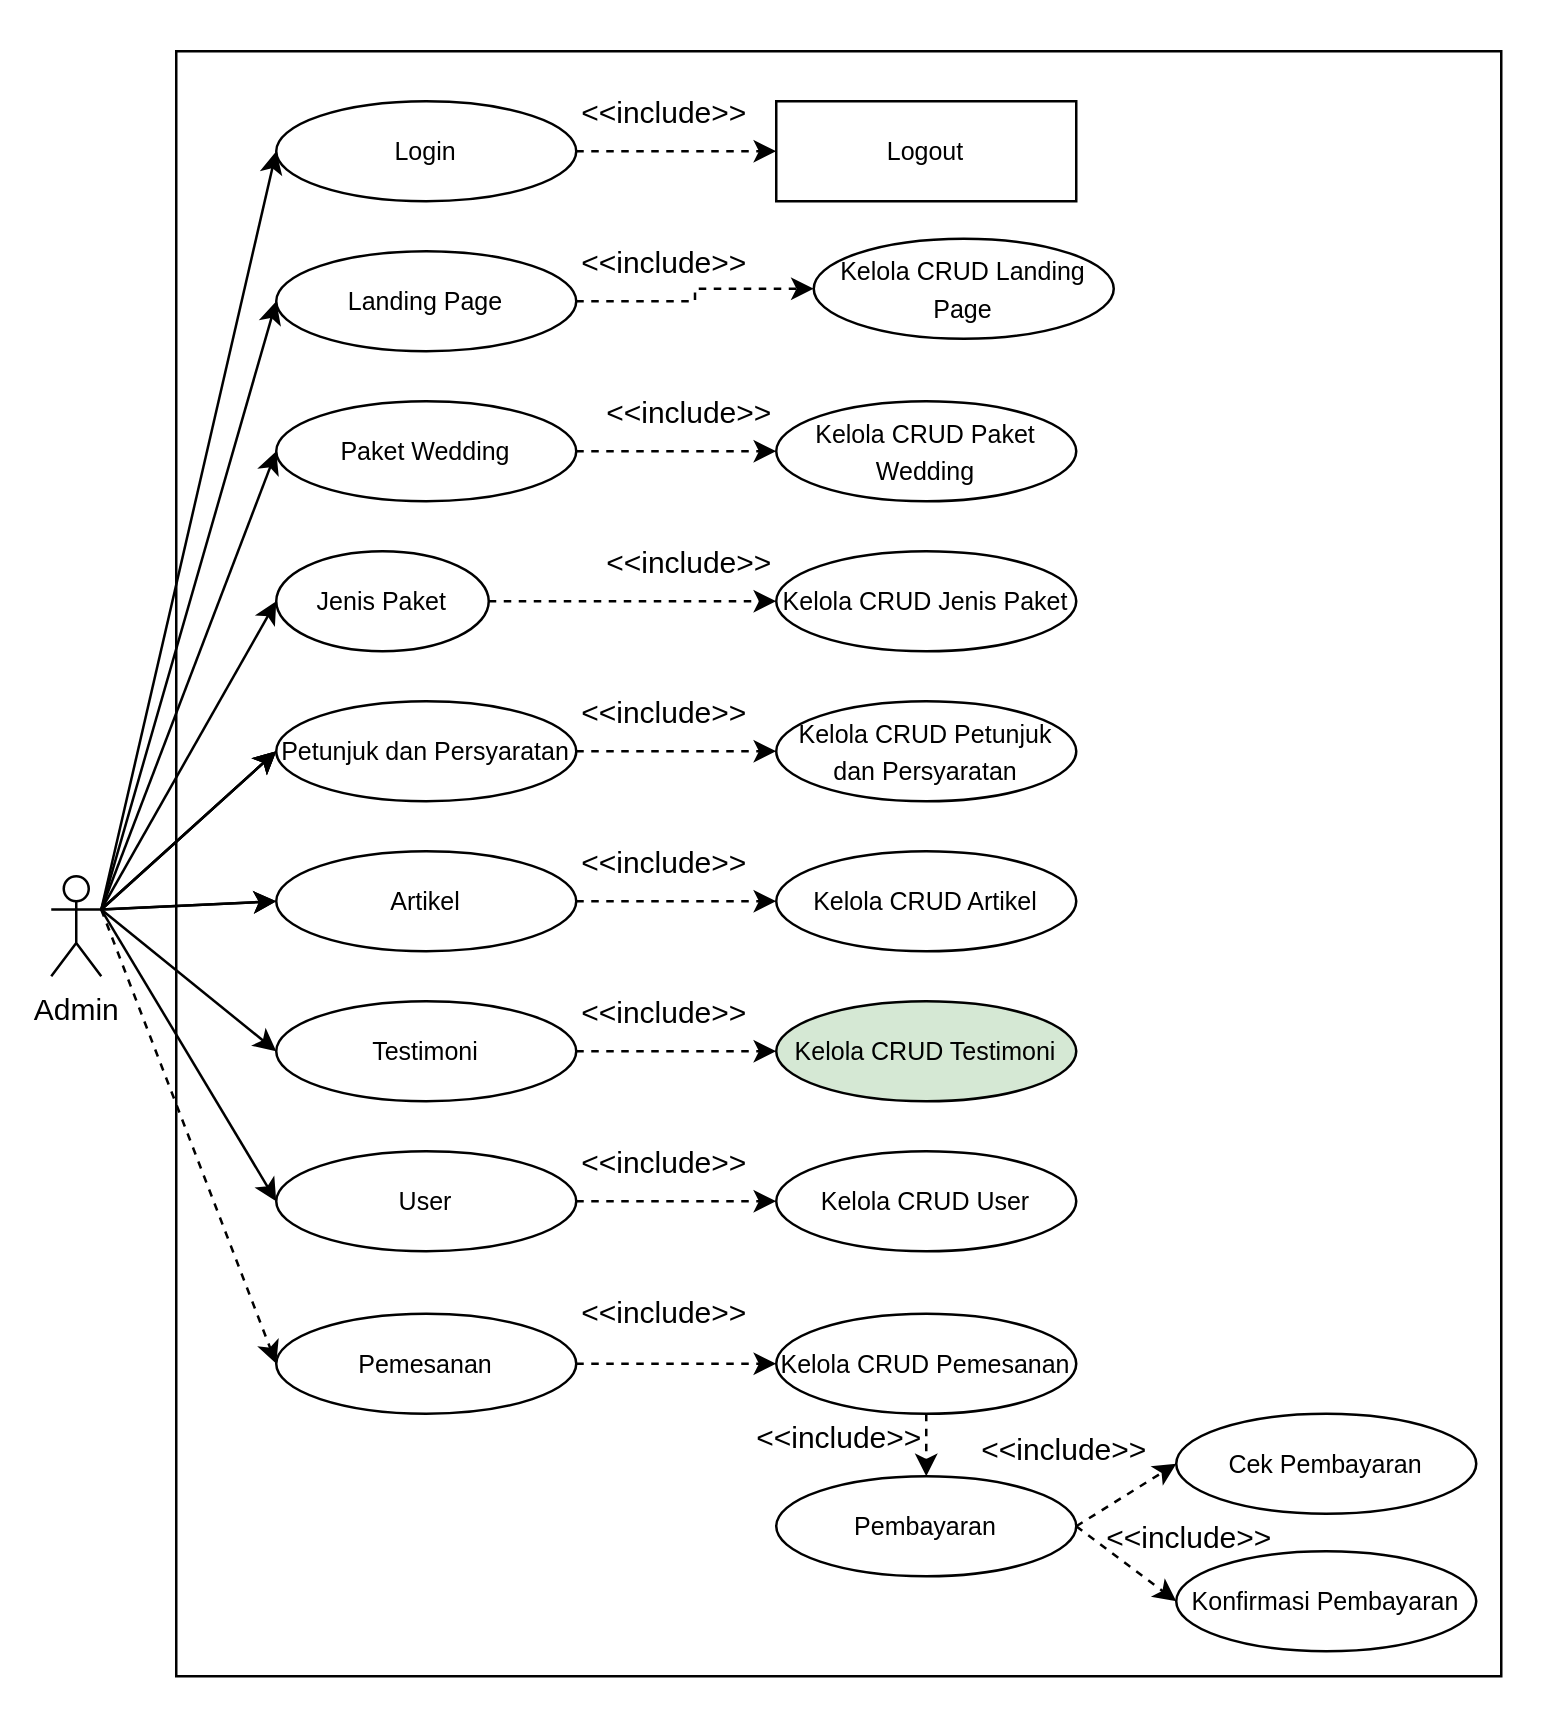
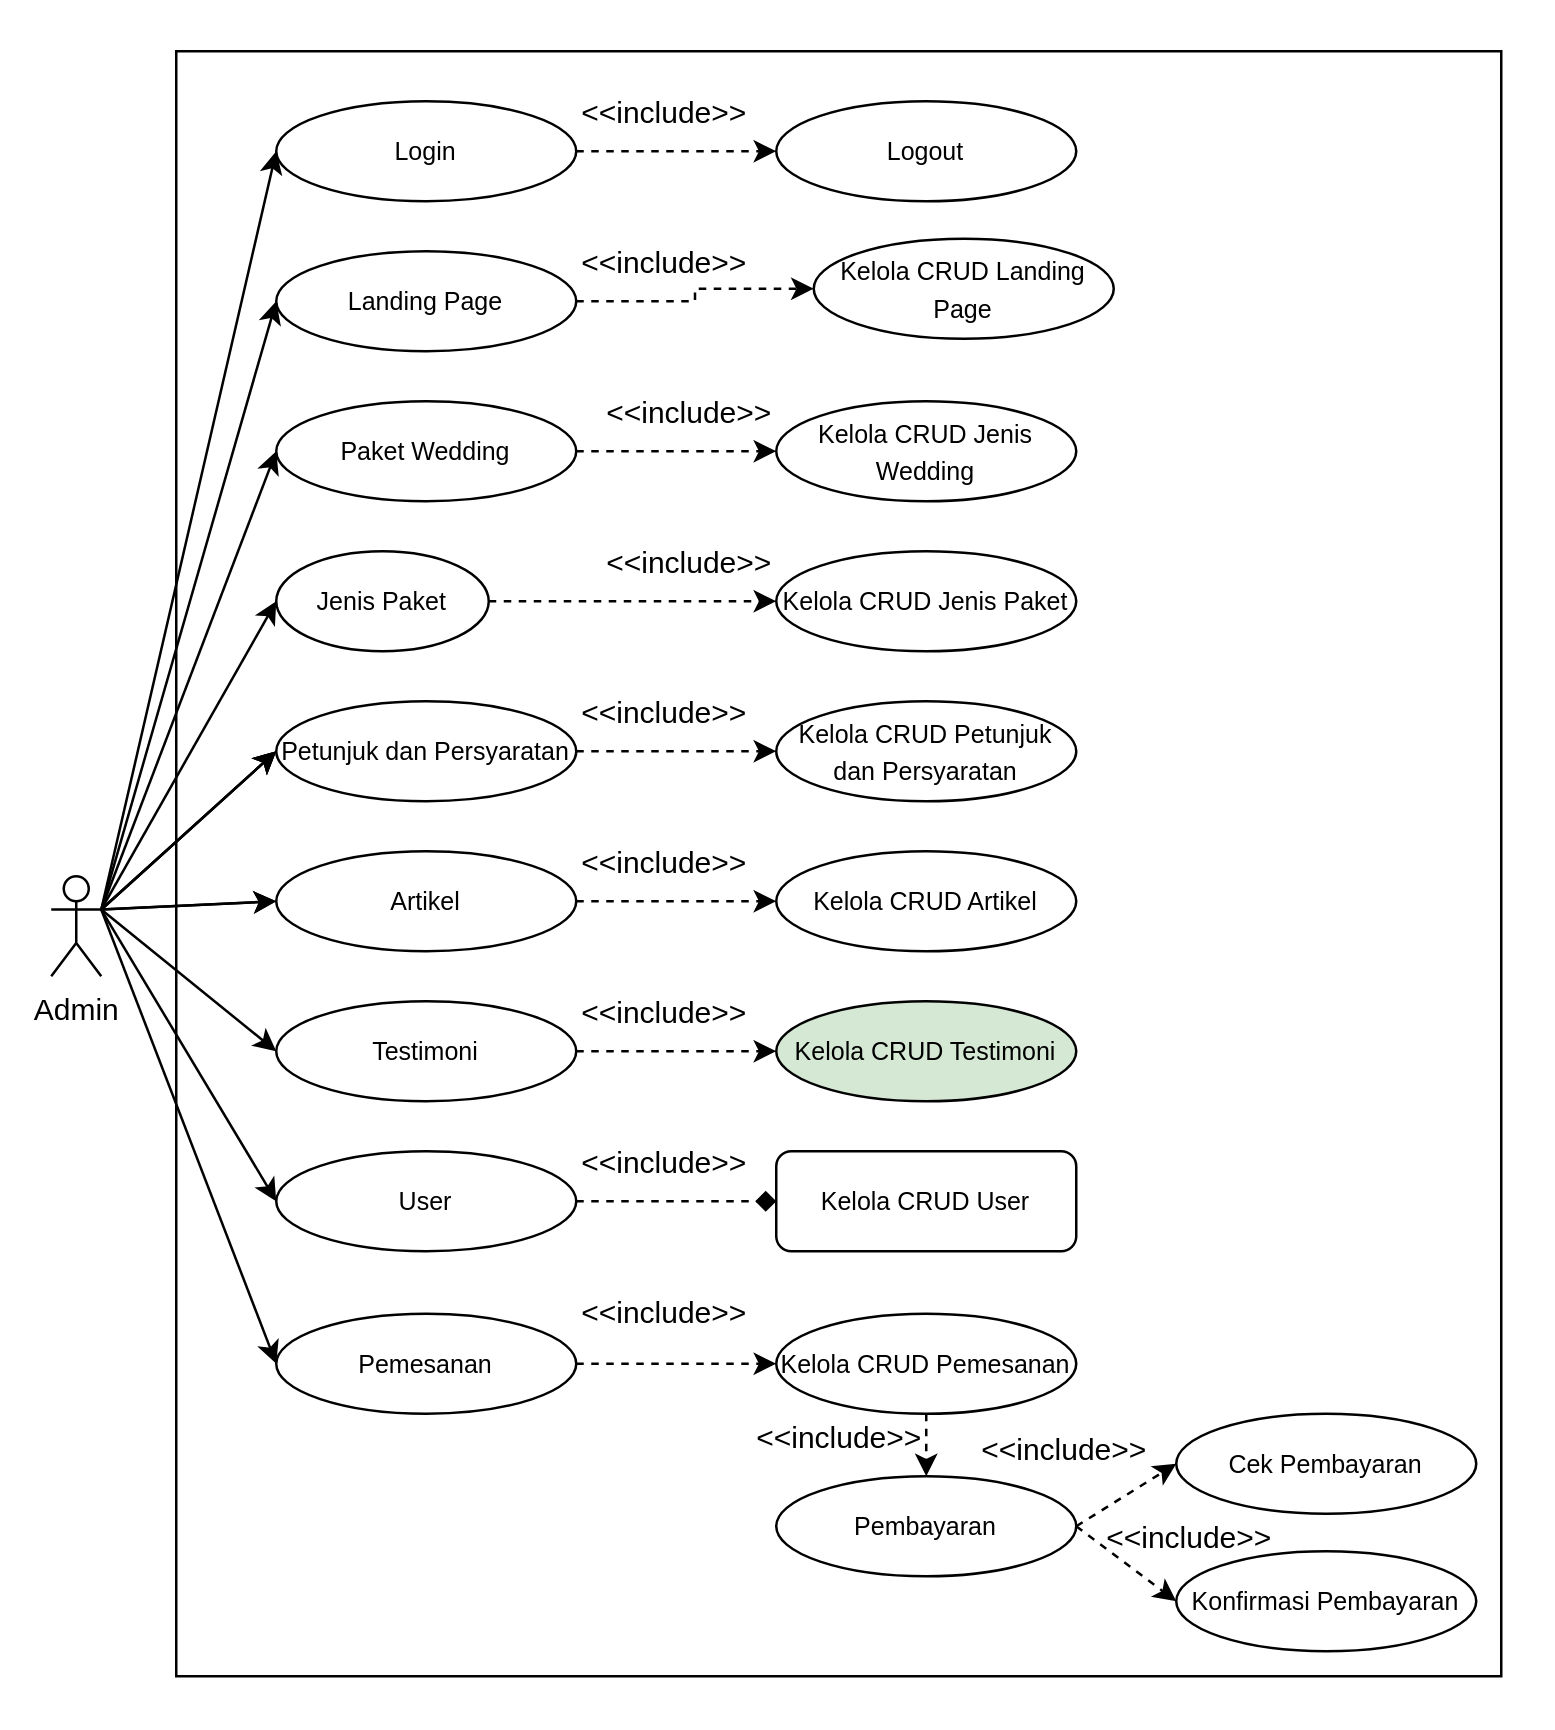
(926, 151) -> (926, 151)
(926, 451) -> (926, 451)
(189, 1139) -> (189, 1139)
(756, 1201) -> (755, 1201)
(926, 1201) -> (926, 1201)
